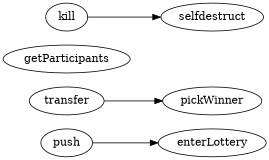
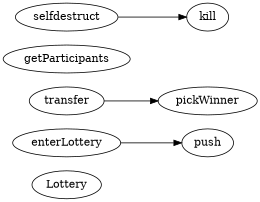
(120, 17) -> (148, 17)
(121, 143) -> (147, 143)
none -> (67, 185)
